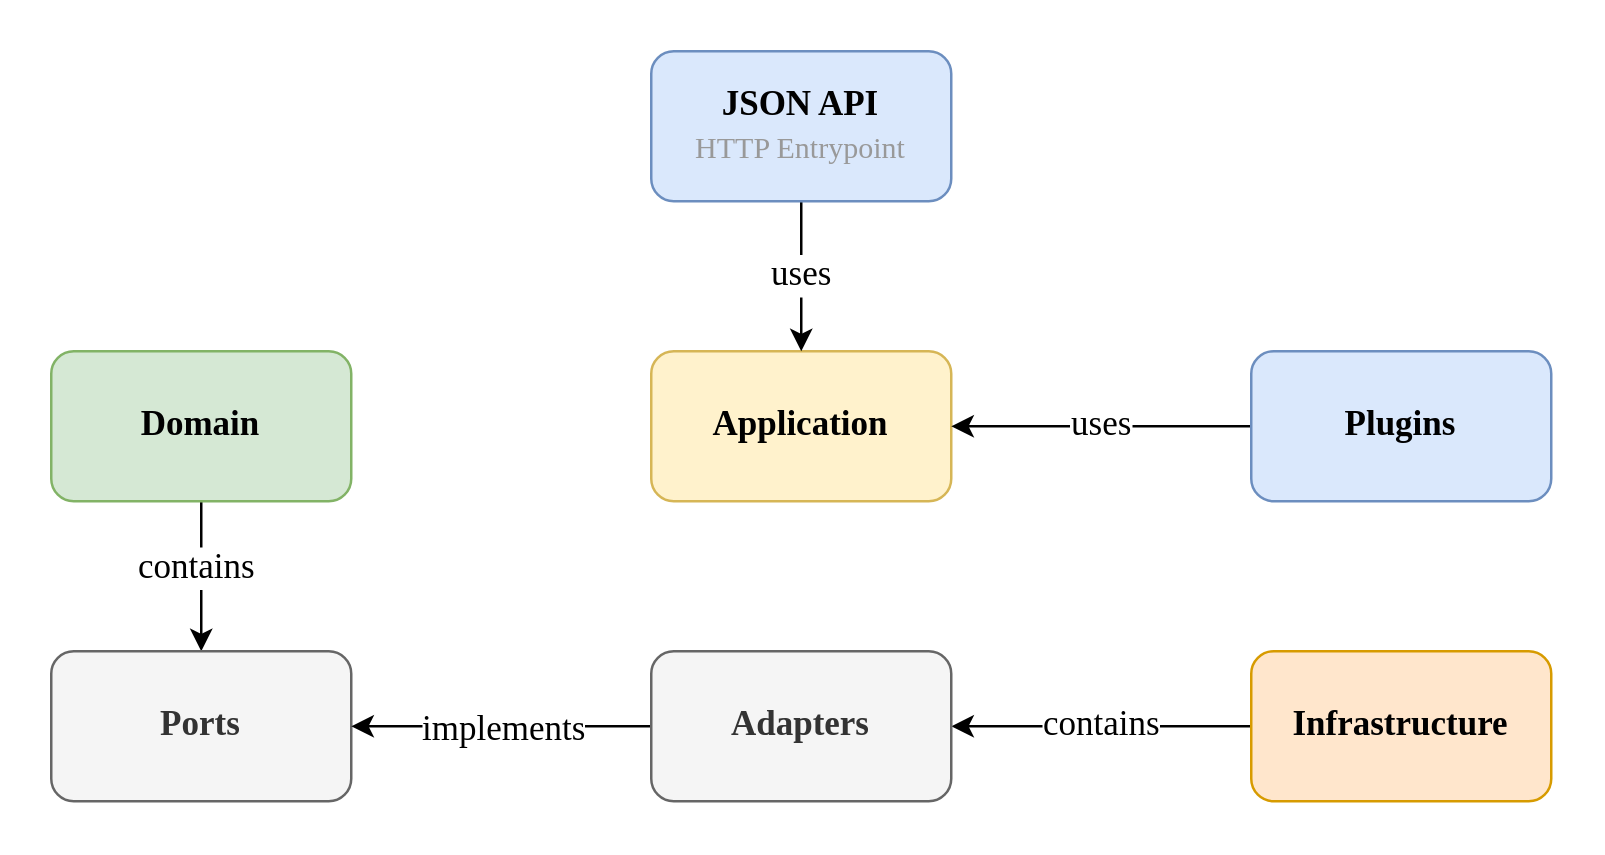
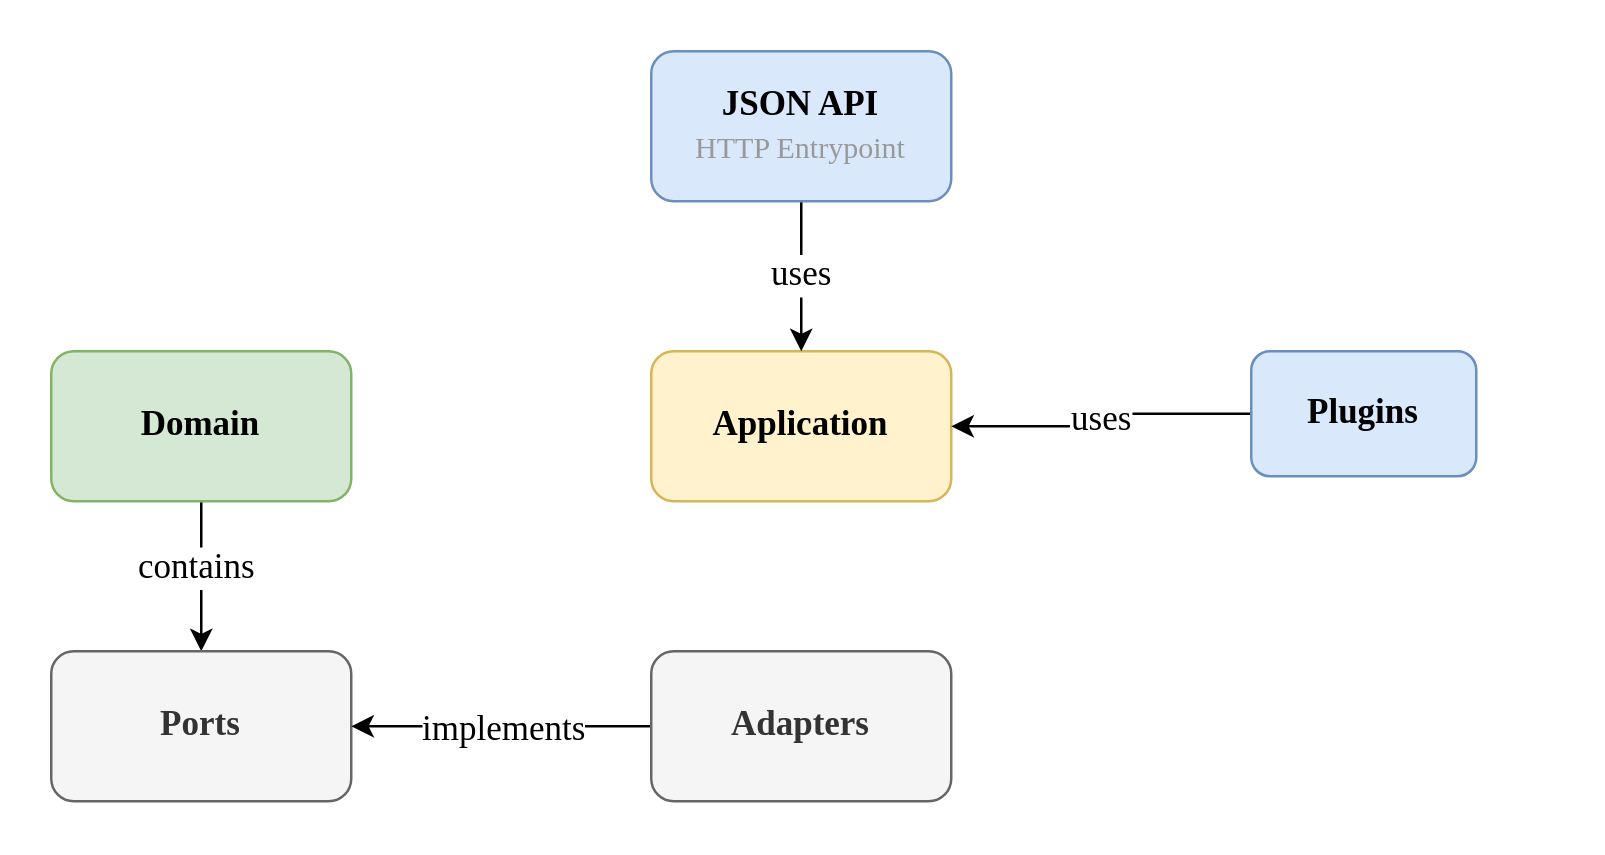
(1401, 426) -> (1364, 414)
(1155, 726) -> none
(1401, 726) -> none
